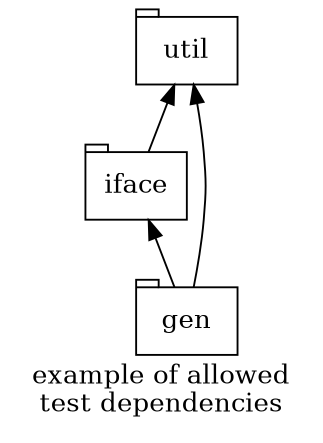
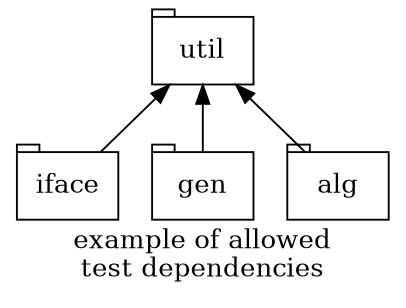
none -> (338, 186)
(165, 263) -> none
